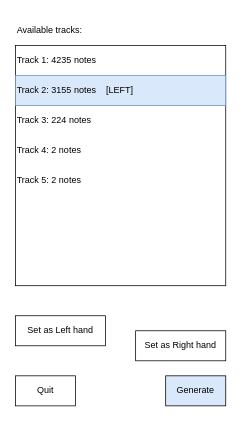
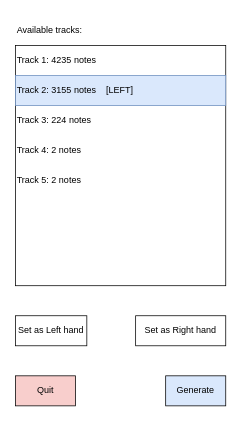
(60, 330) -> (51, 330)
(180, 345) -> (180, 330)
(45, 390) -> (45, 390)
